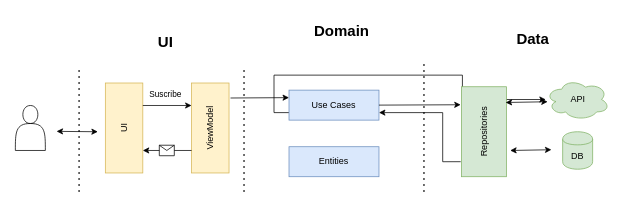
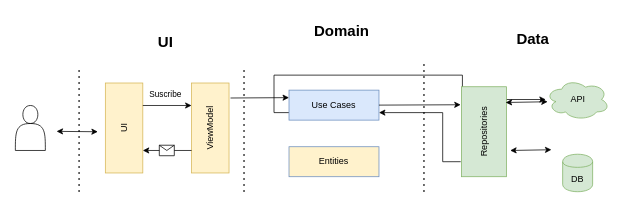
(578, 150) -> (578, 173)
(334, 162) -> (334, 162)
